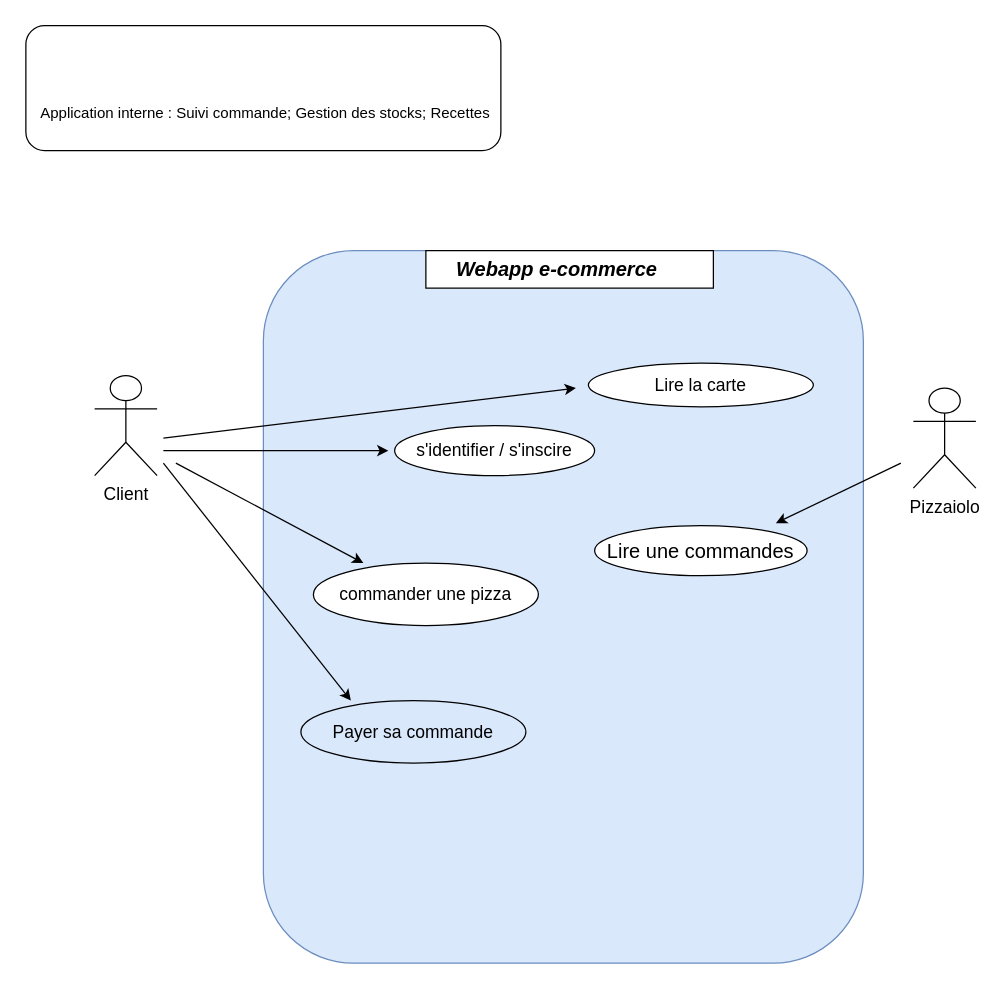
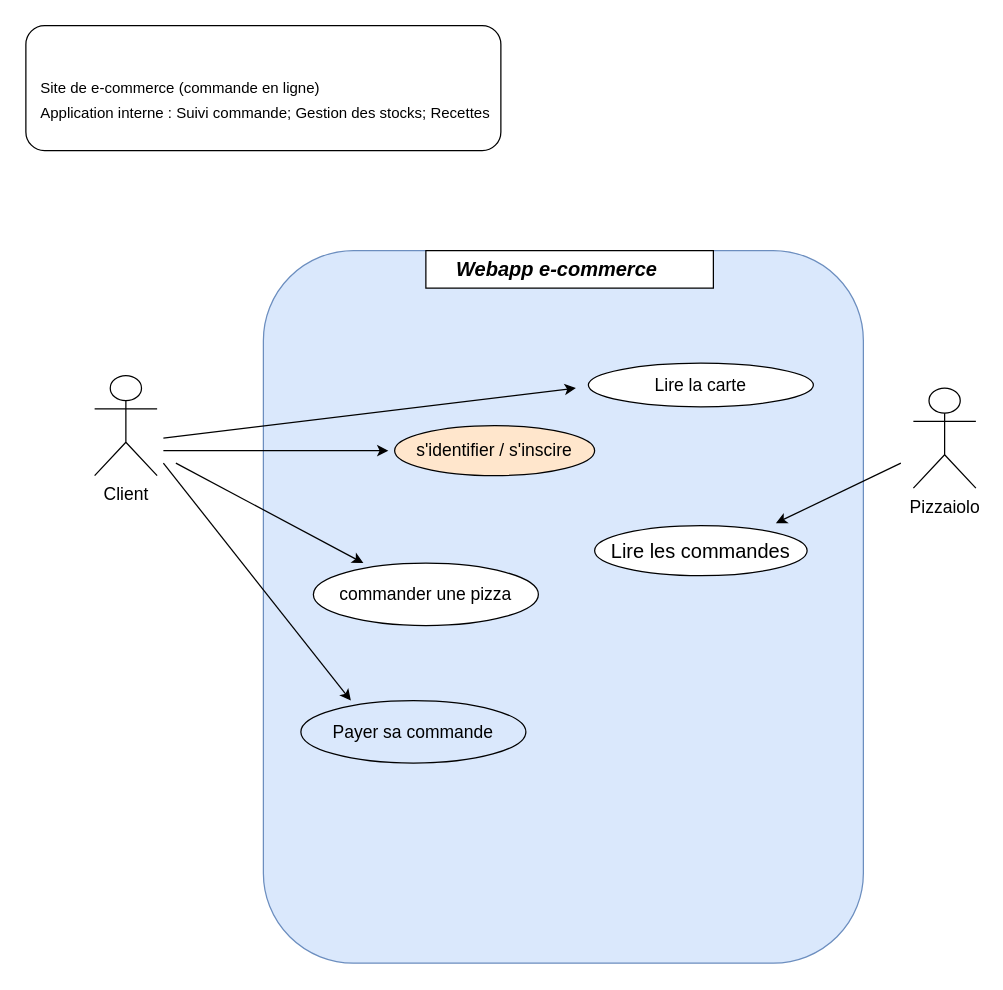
none -> (188, 88)
(494, 451) -> (494, 451)
(701, 551) -> (701, 551)
